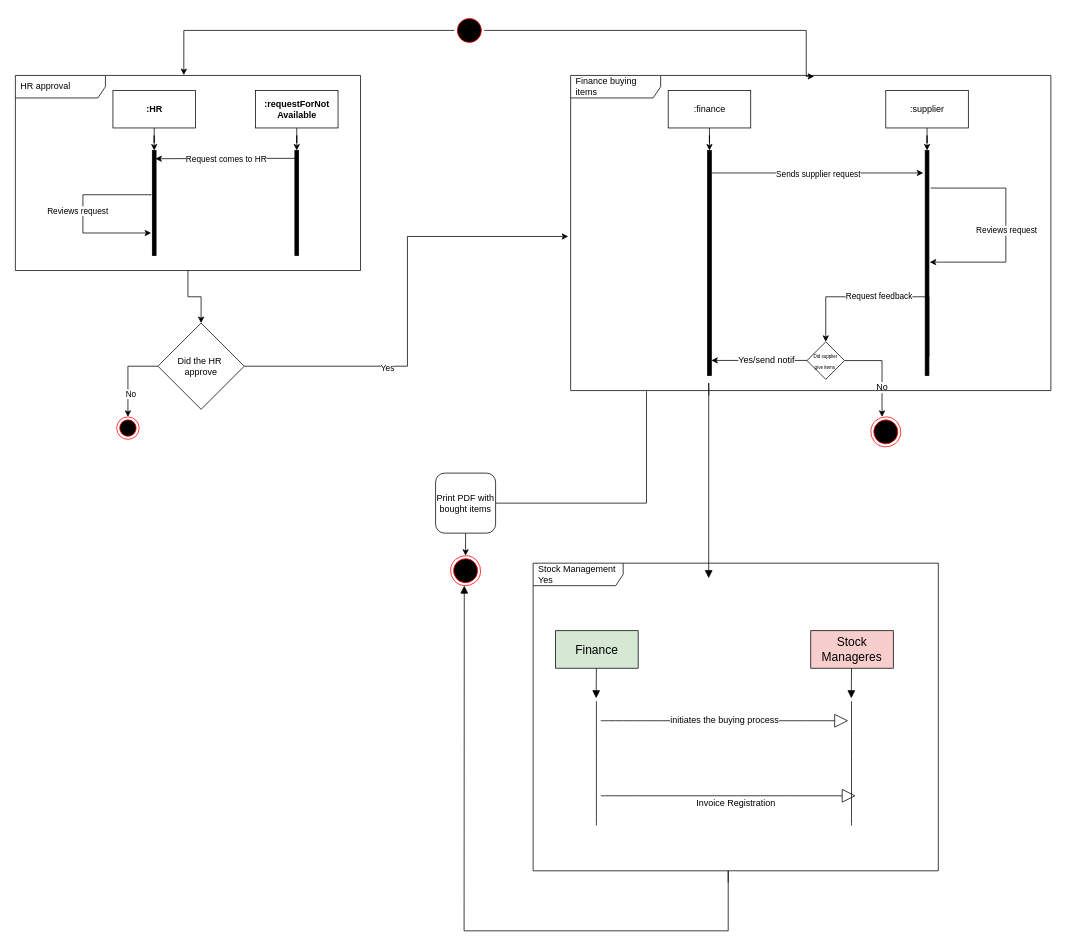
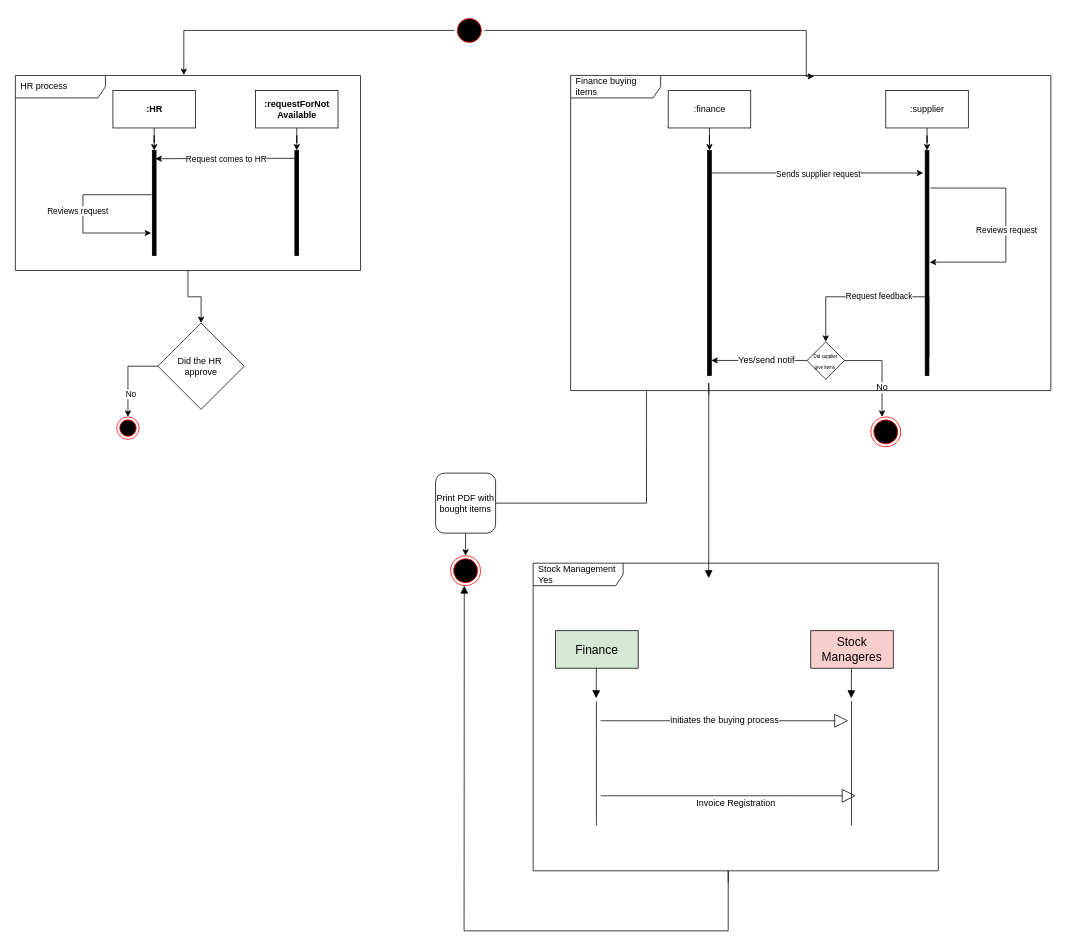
(46, 87) -> (45, 87)
(407, 306) -> none
